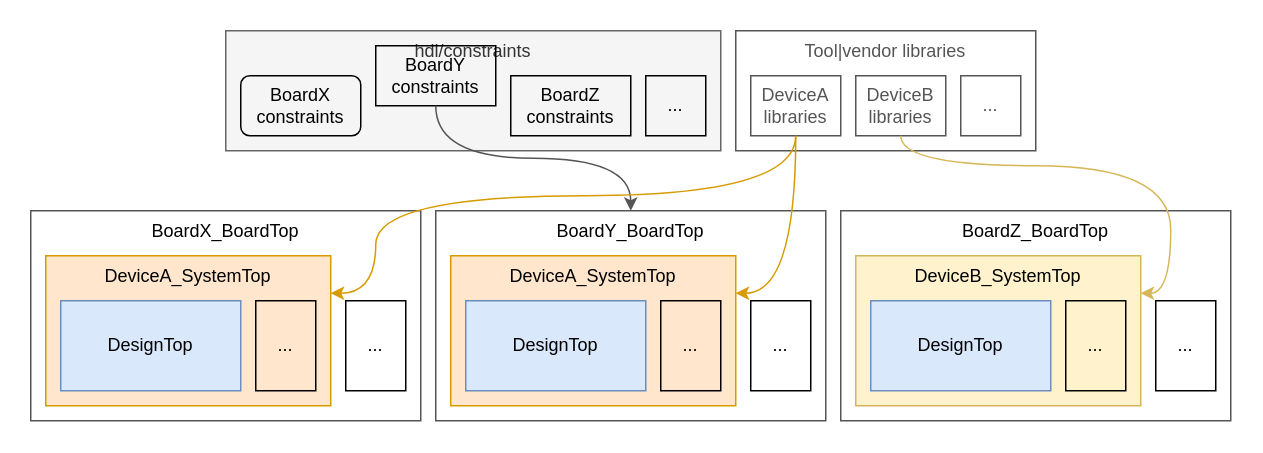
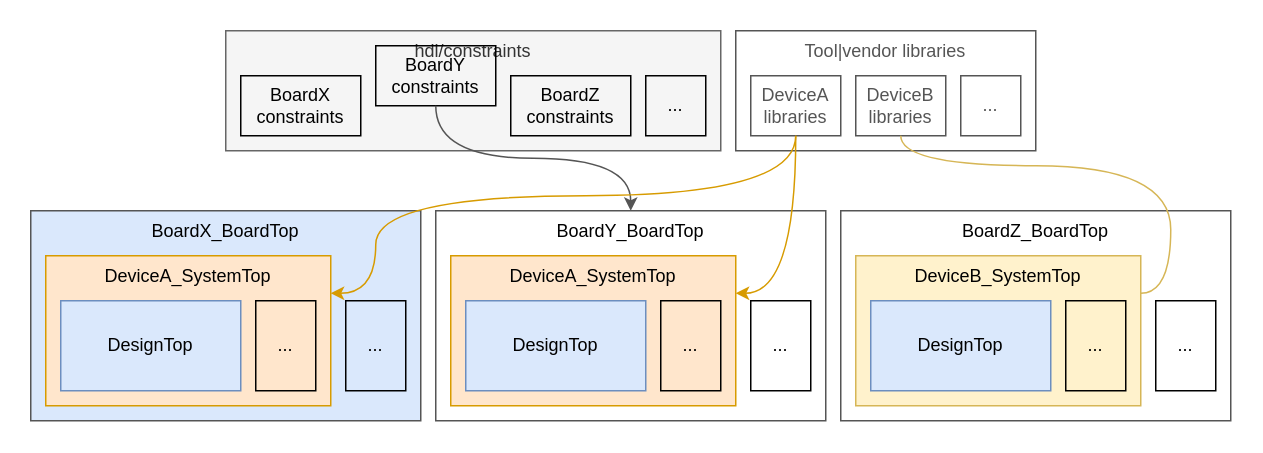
(301, 106) -> (301, 106)
(226, 232) -> (226, 232)
(1166, 276) -> (1163, 278)
